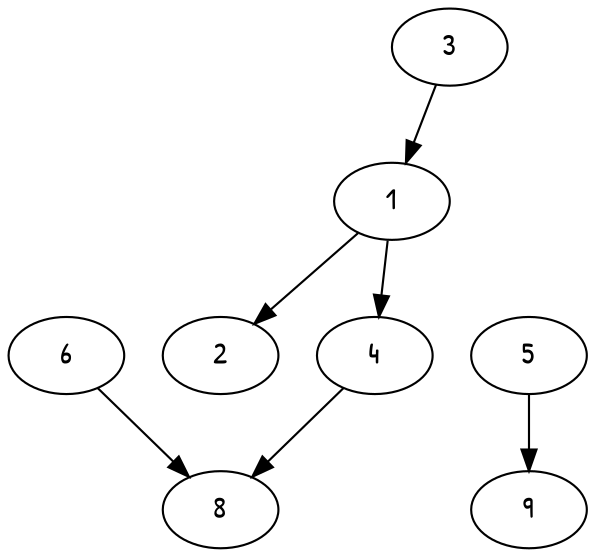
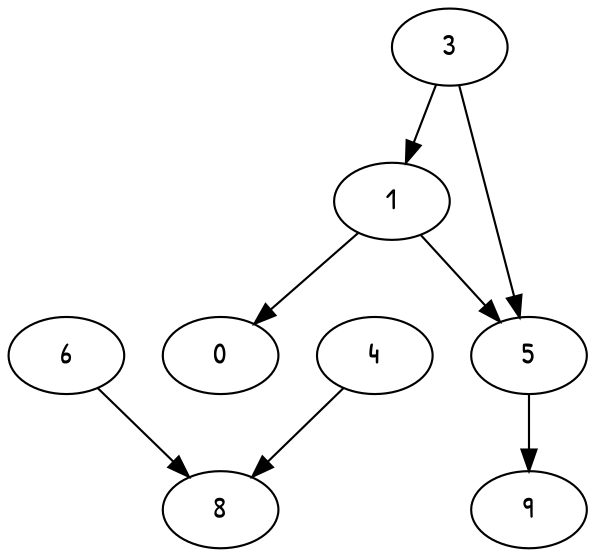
none -> (487, 191)
(385, 268) -> (453, 270)
(221, 356) -> (221, 356)
